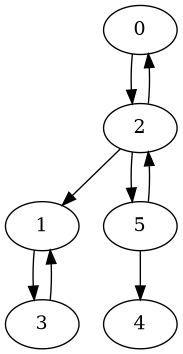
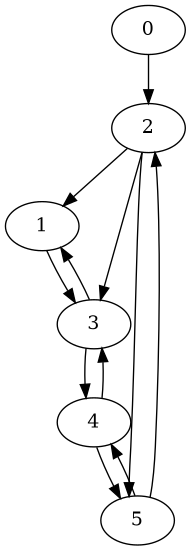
(149, 86) -> (123, 219)
none -> (85, 366)
none -> (103, 380)
none -> (105, 467)
